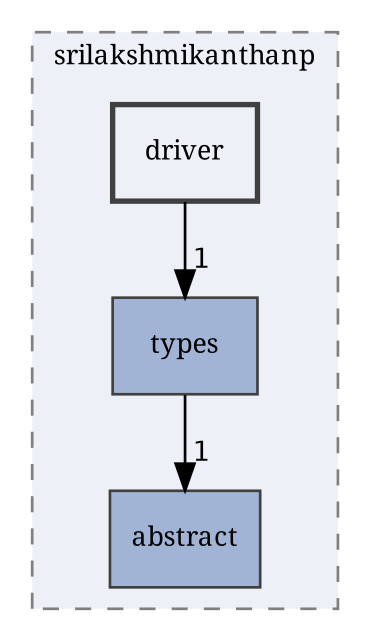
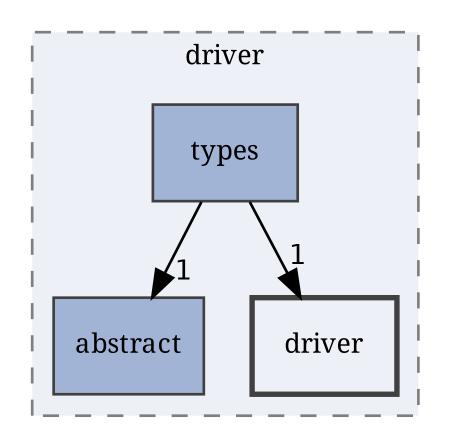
(185, 58) -> (225, 58)
(185, 236) -> (269, 238)
